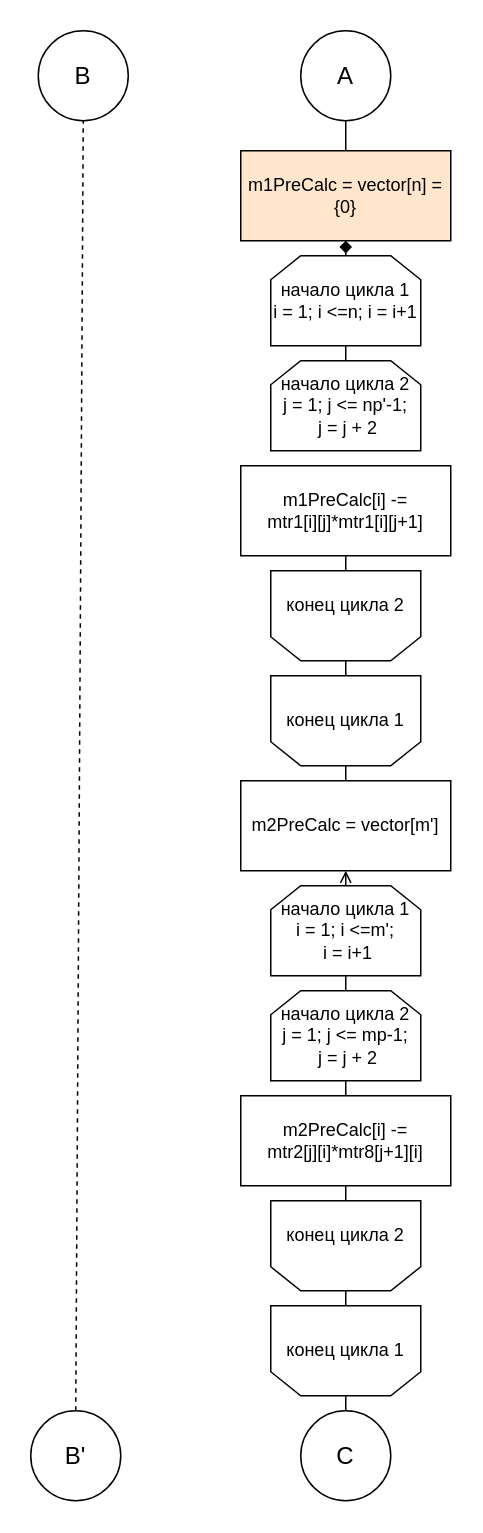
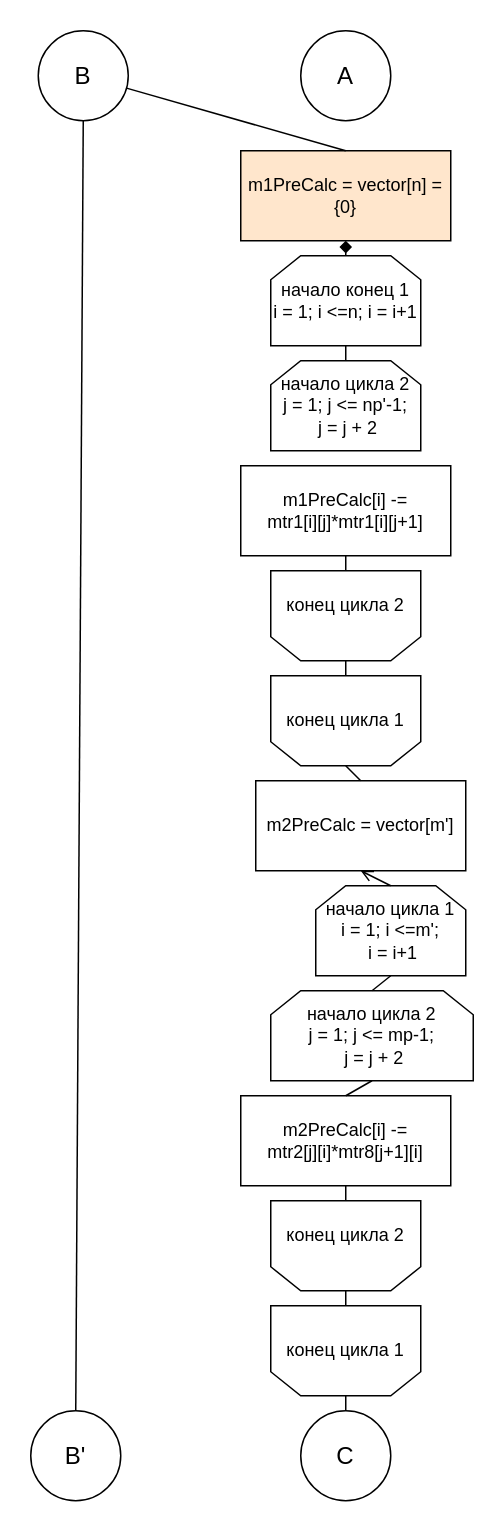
(346, 136) -> (237, 120)
(346, 301) -> (346, 301)
(80, 765) -> (80, 765)
(346, 826) -> (361, 826)
(346, 931) -> (391, 931)
(346, 1036) -> (372, 1036)
